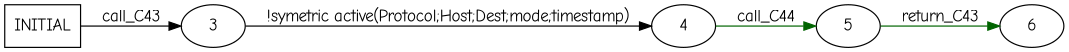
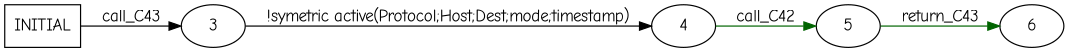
(766, 17) -> (766, 17)
